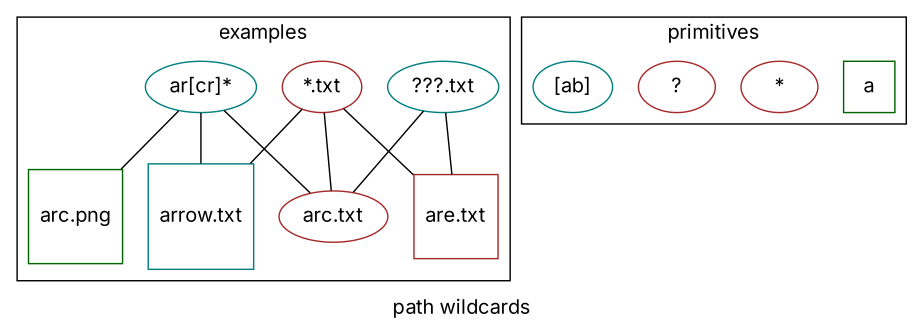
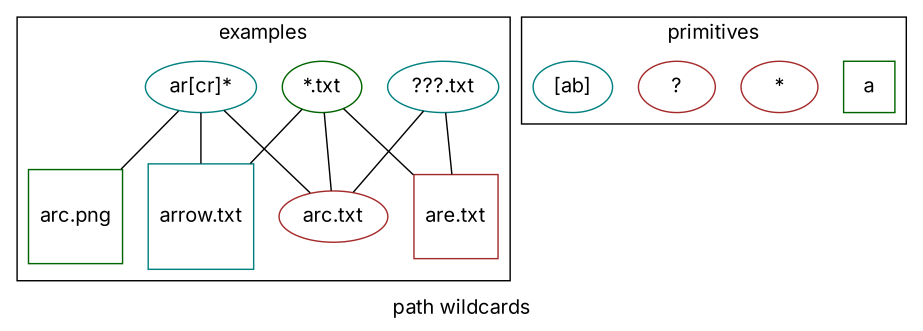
(322, 87) -> (322, 87)
